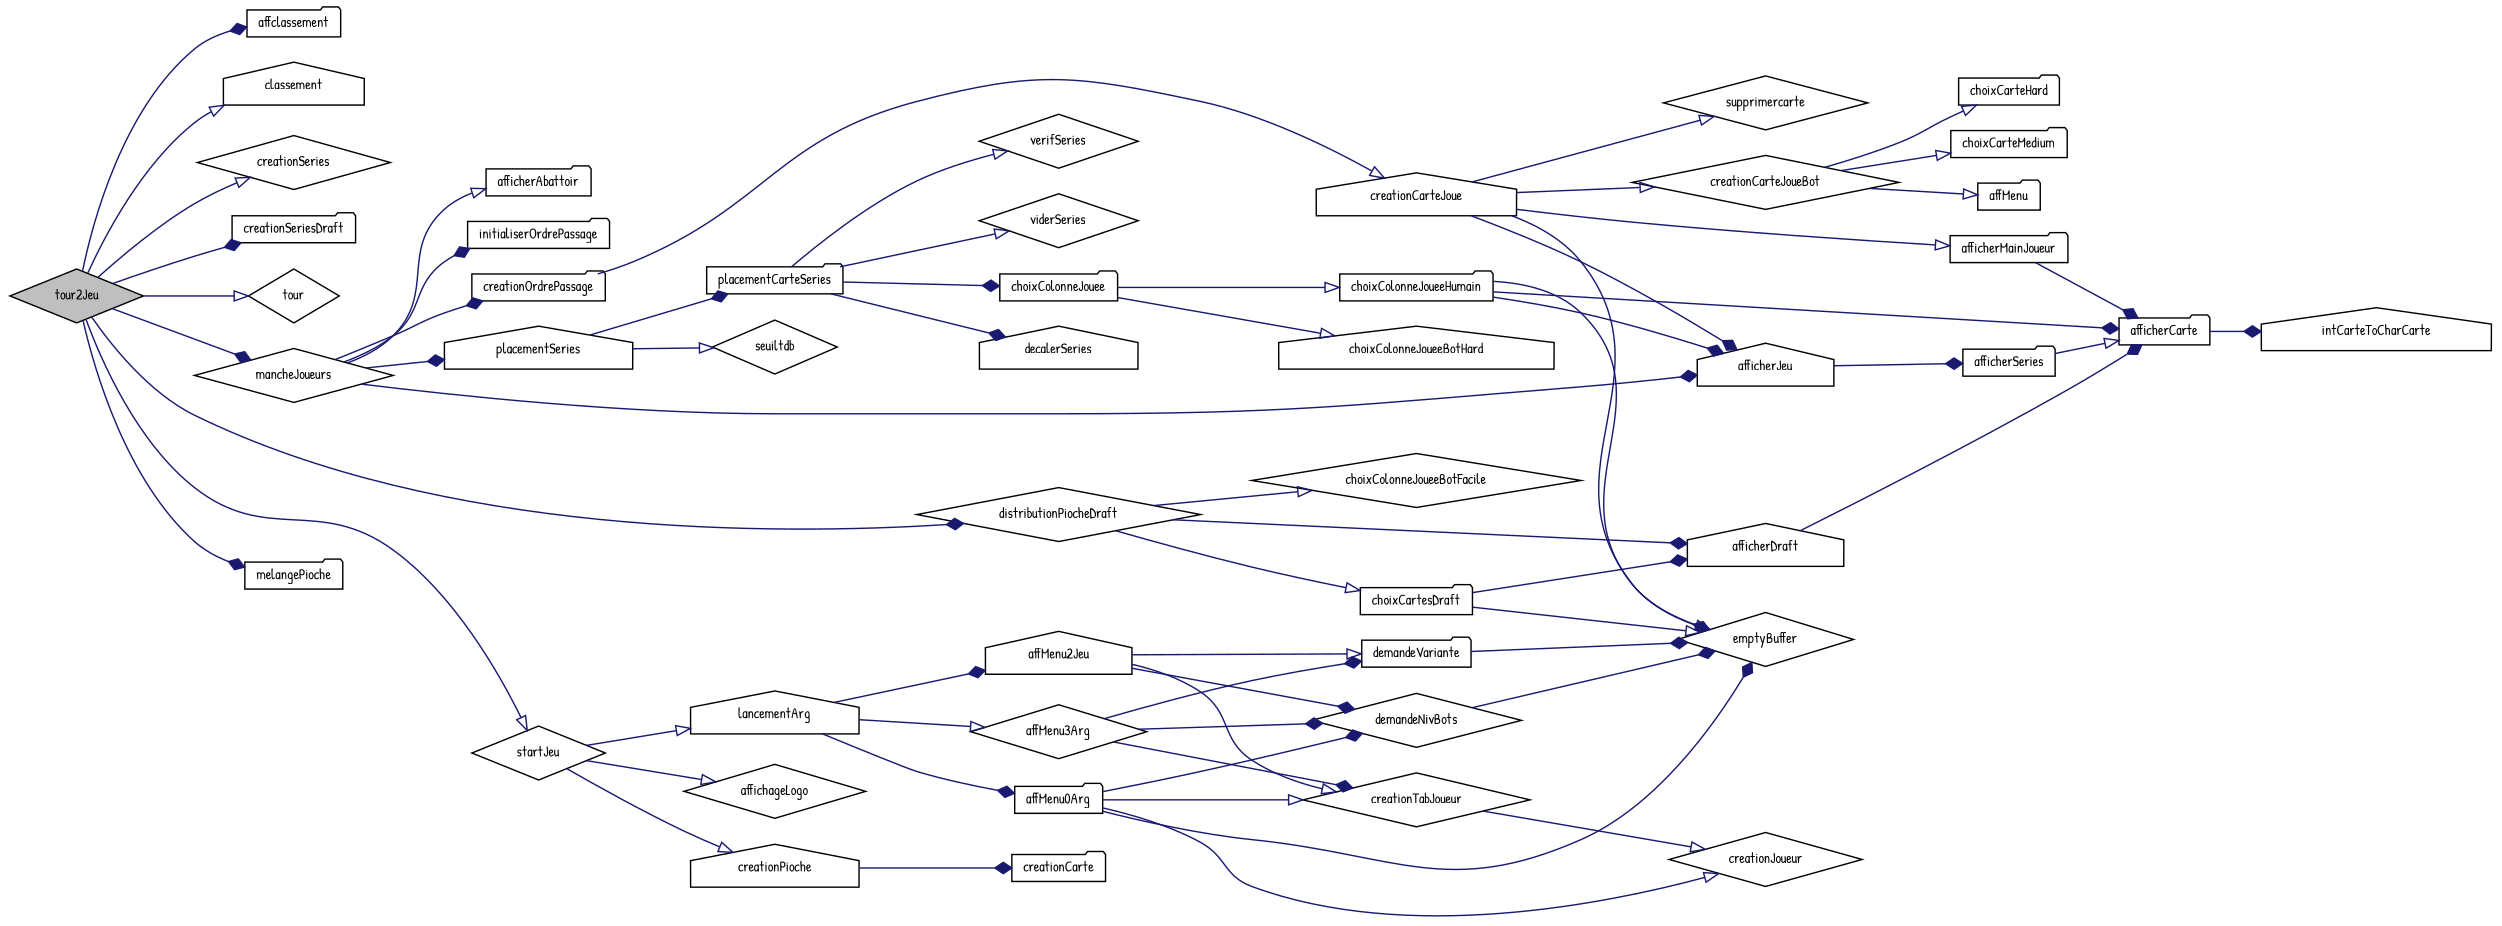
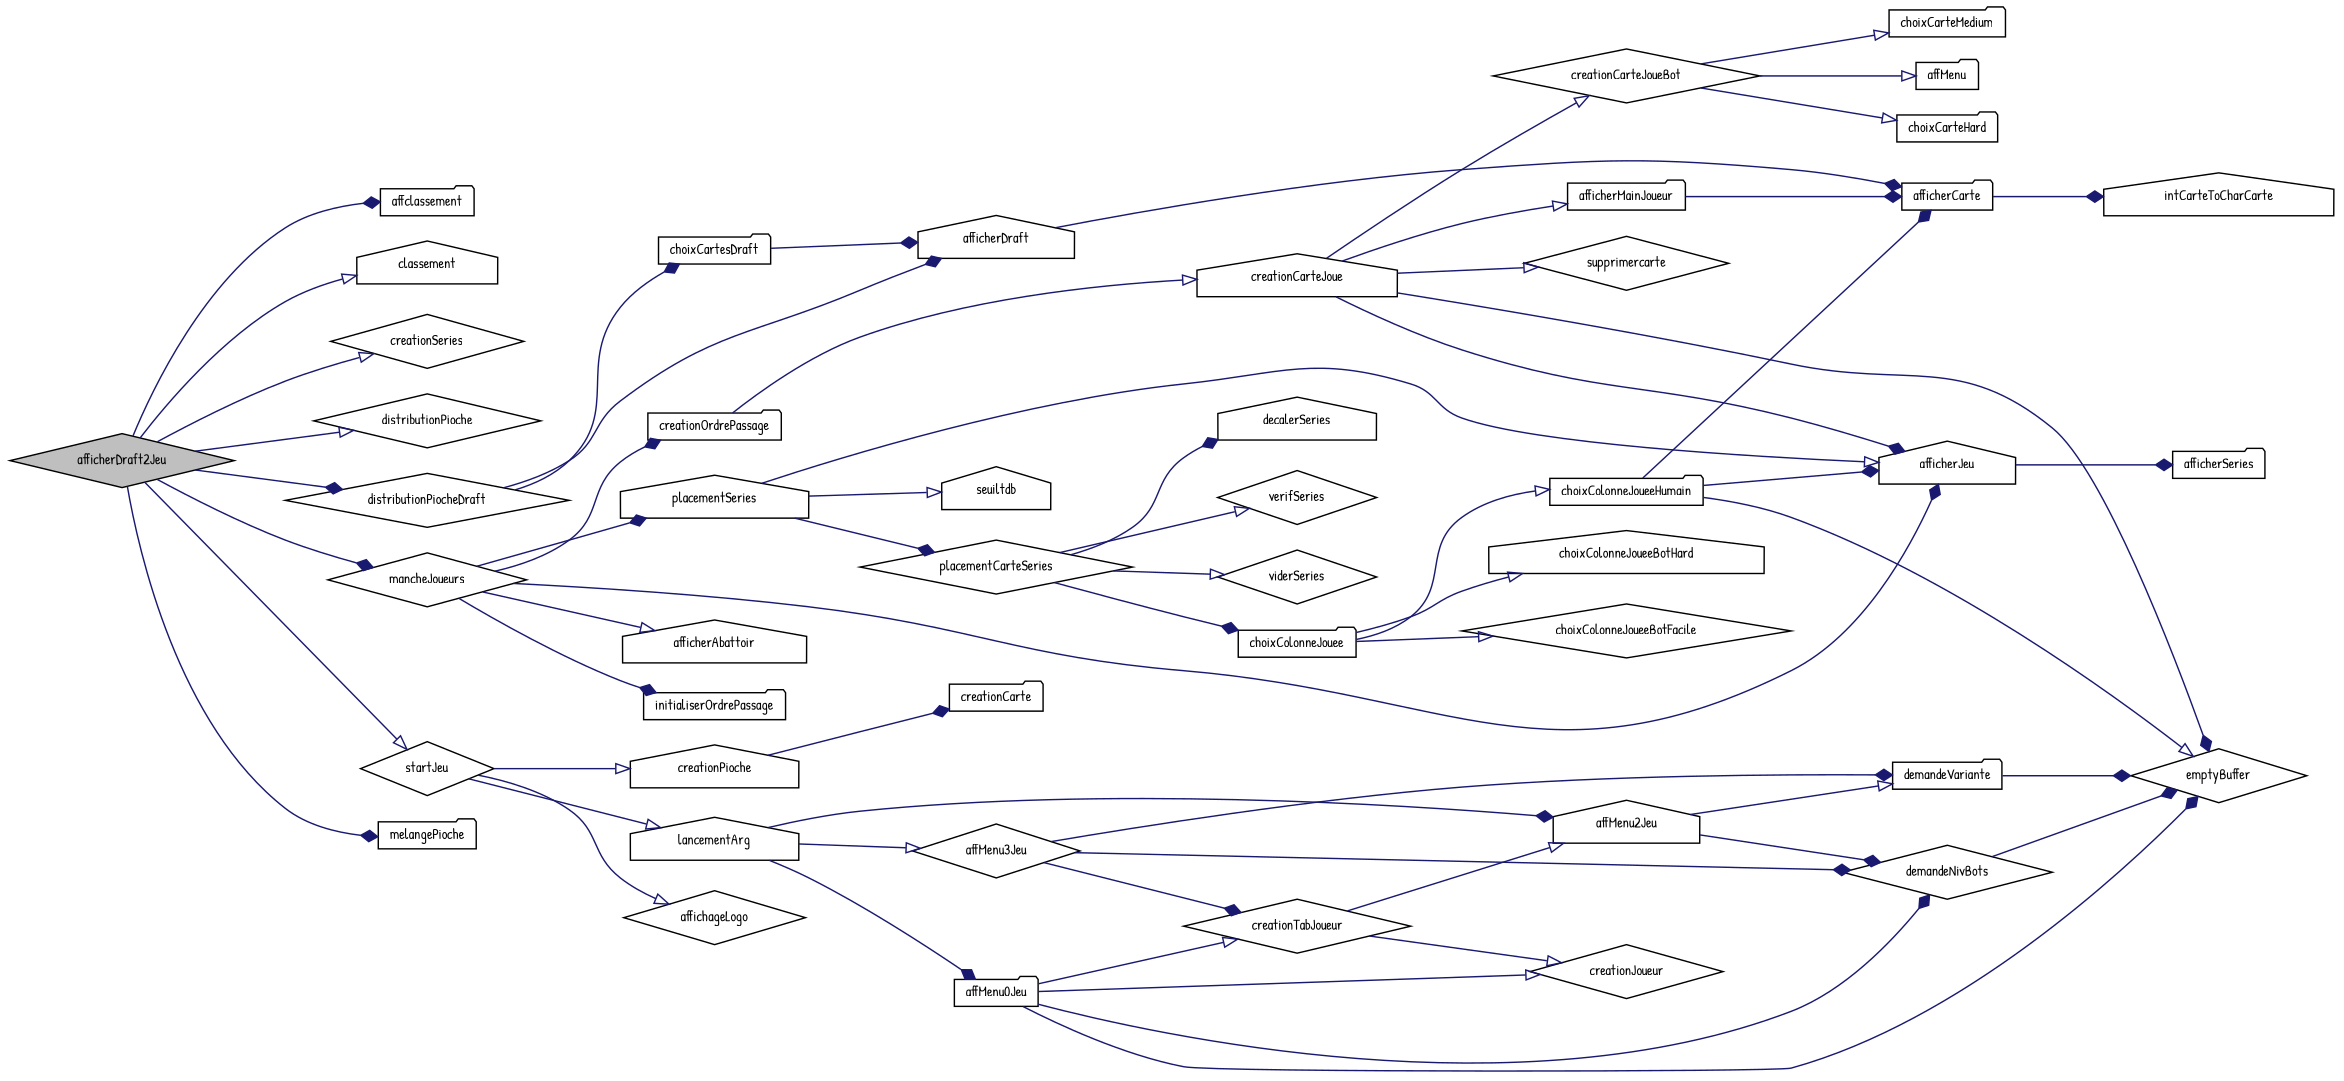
(539, 182) -> (715, 644)
(294, 229) -> none
(775, 280) -> (996, 567)
(77, 296) -> (122, 461)
(294, 296) -> (427, 421)
(775, 347) -> (996, 490)
(2080, 348) -> none
none -> (1314, 369)
(1226, 499) -> (1417, 639)
(1230, 562) -> (597, 388)
(1579, 619) -> none
(1222, 716) -> (1449, 879)
(1059, 732) -> (996, 851)
(1059, 800) -> (996, 993)
